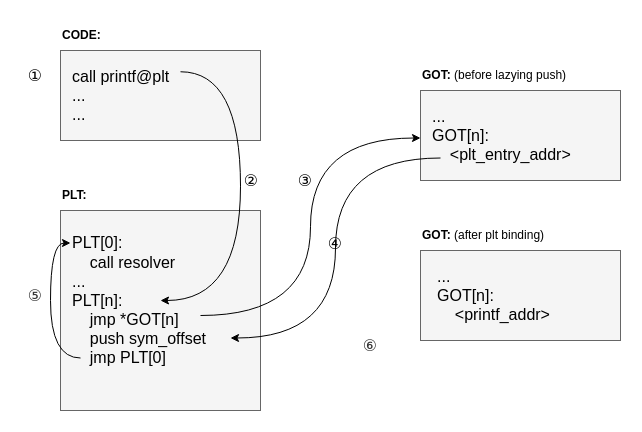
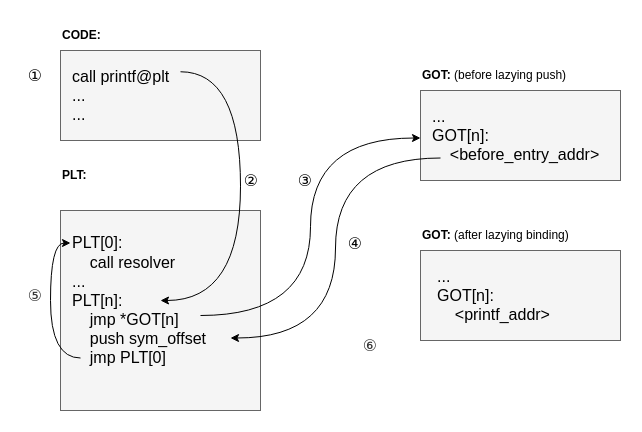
(485, 136) -> (496, 136)
(91, 196) -> (91, 176)
(492, 236) -> (504, 236)
(336, 243) -> (356, 243)
